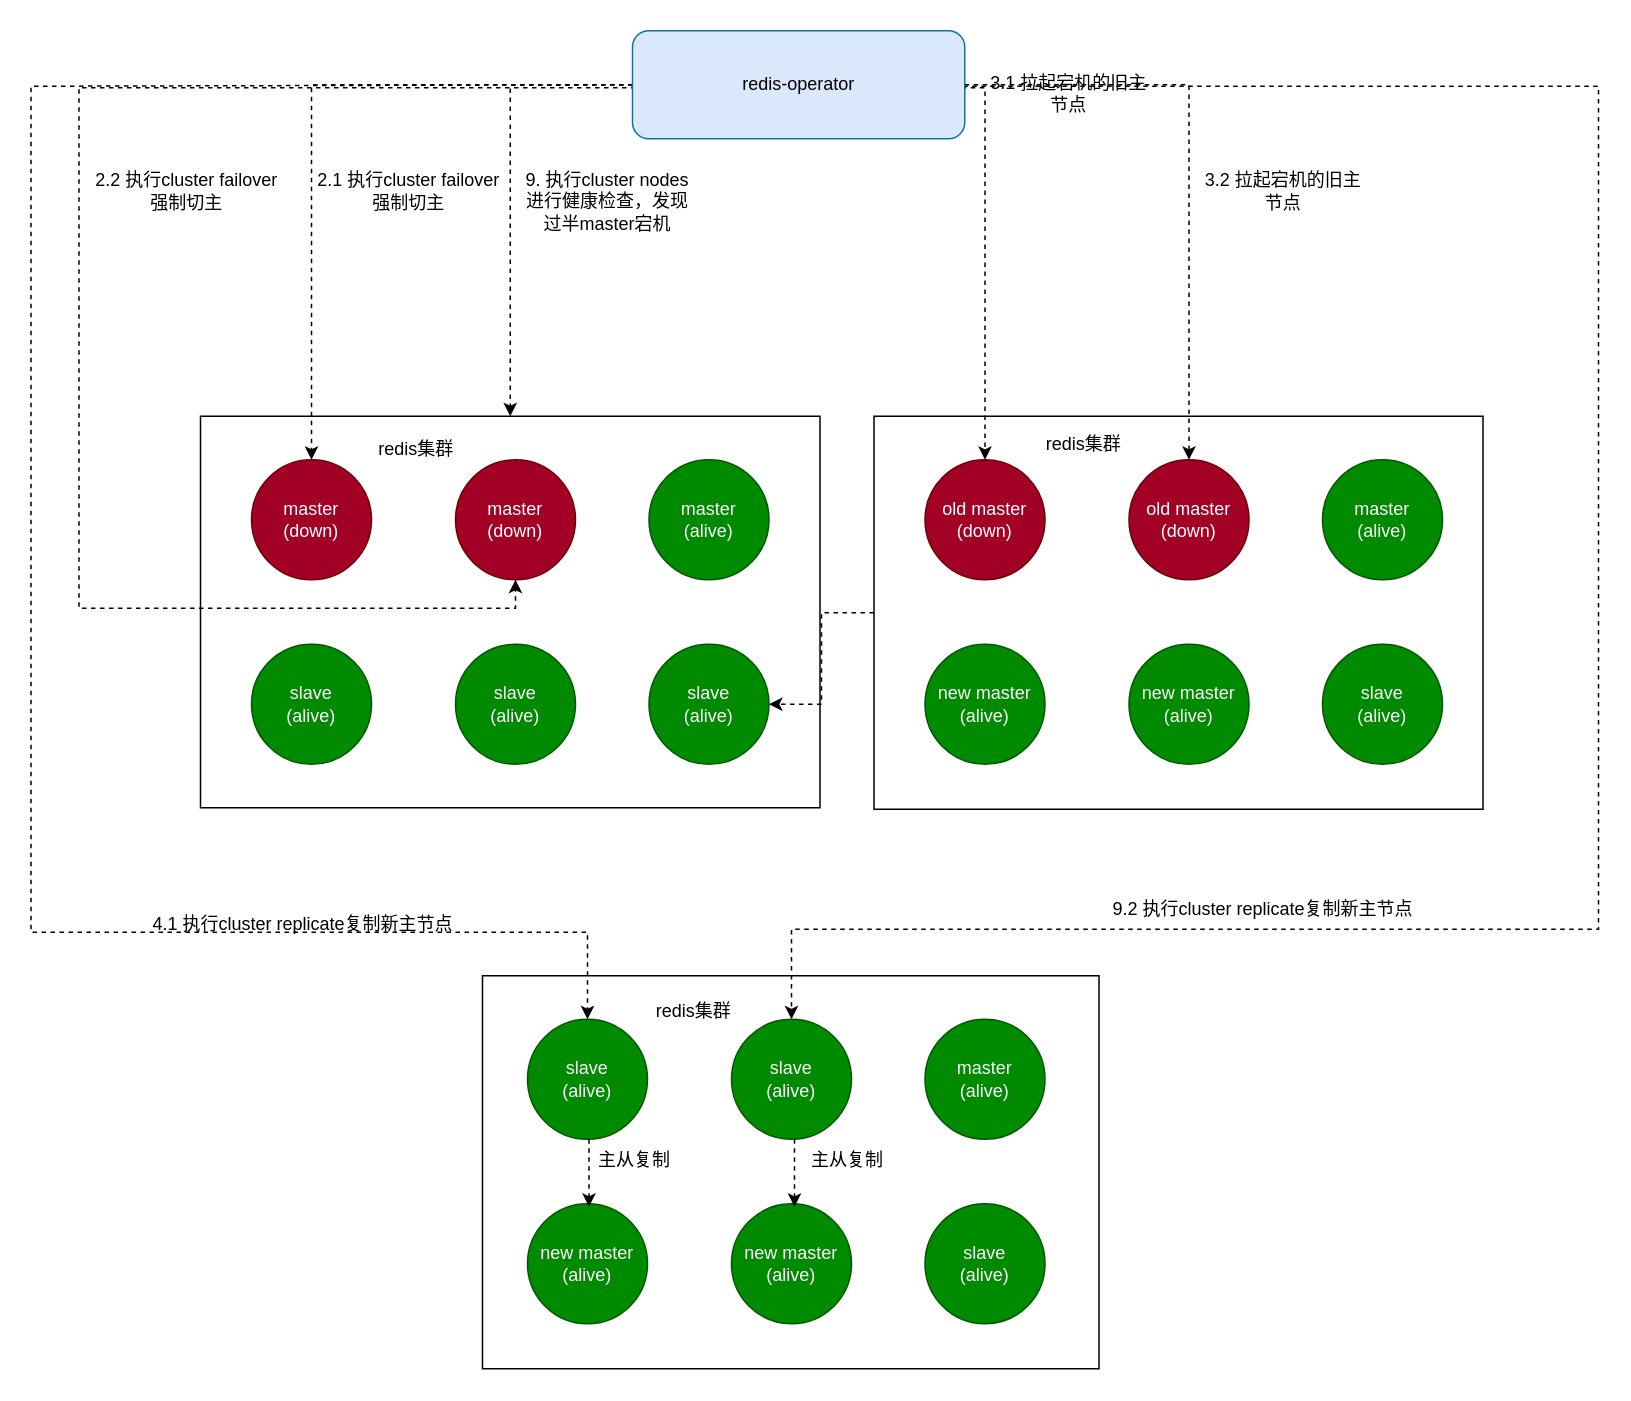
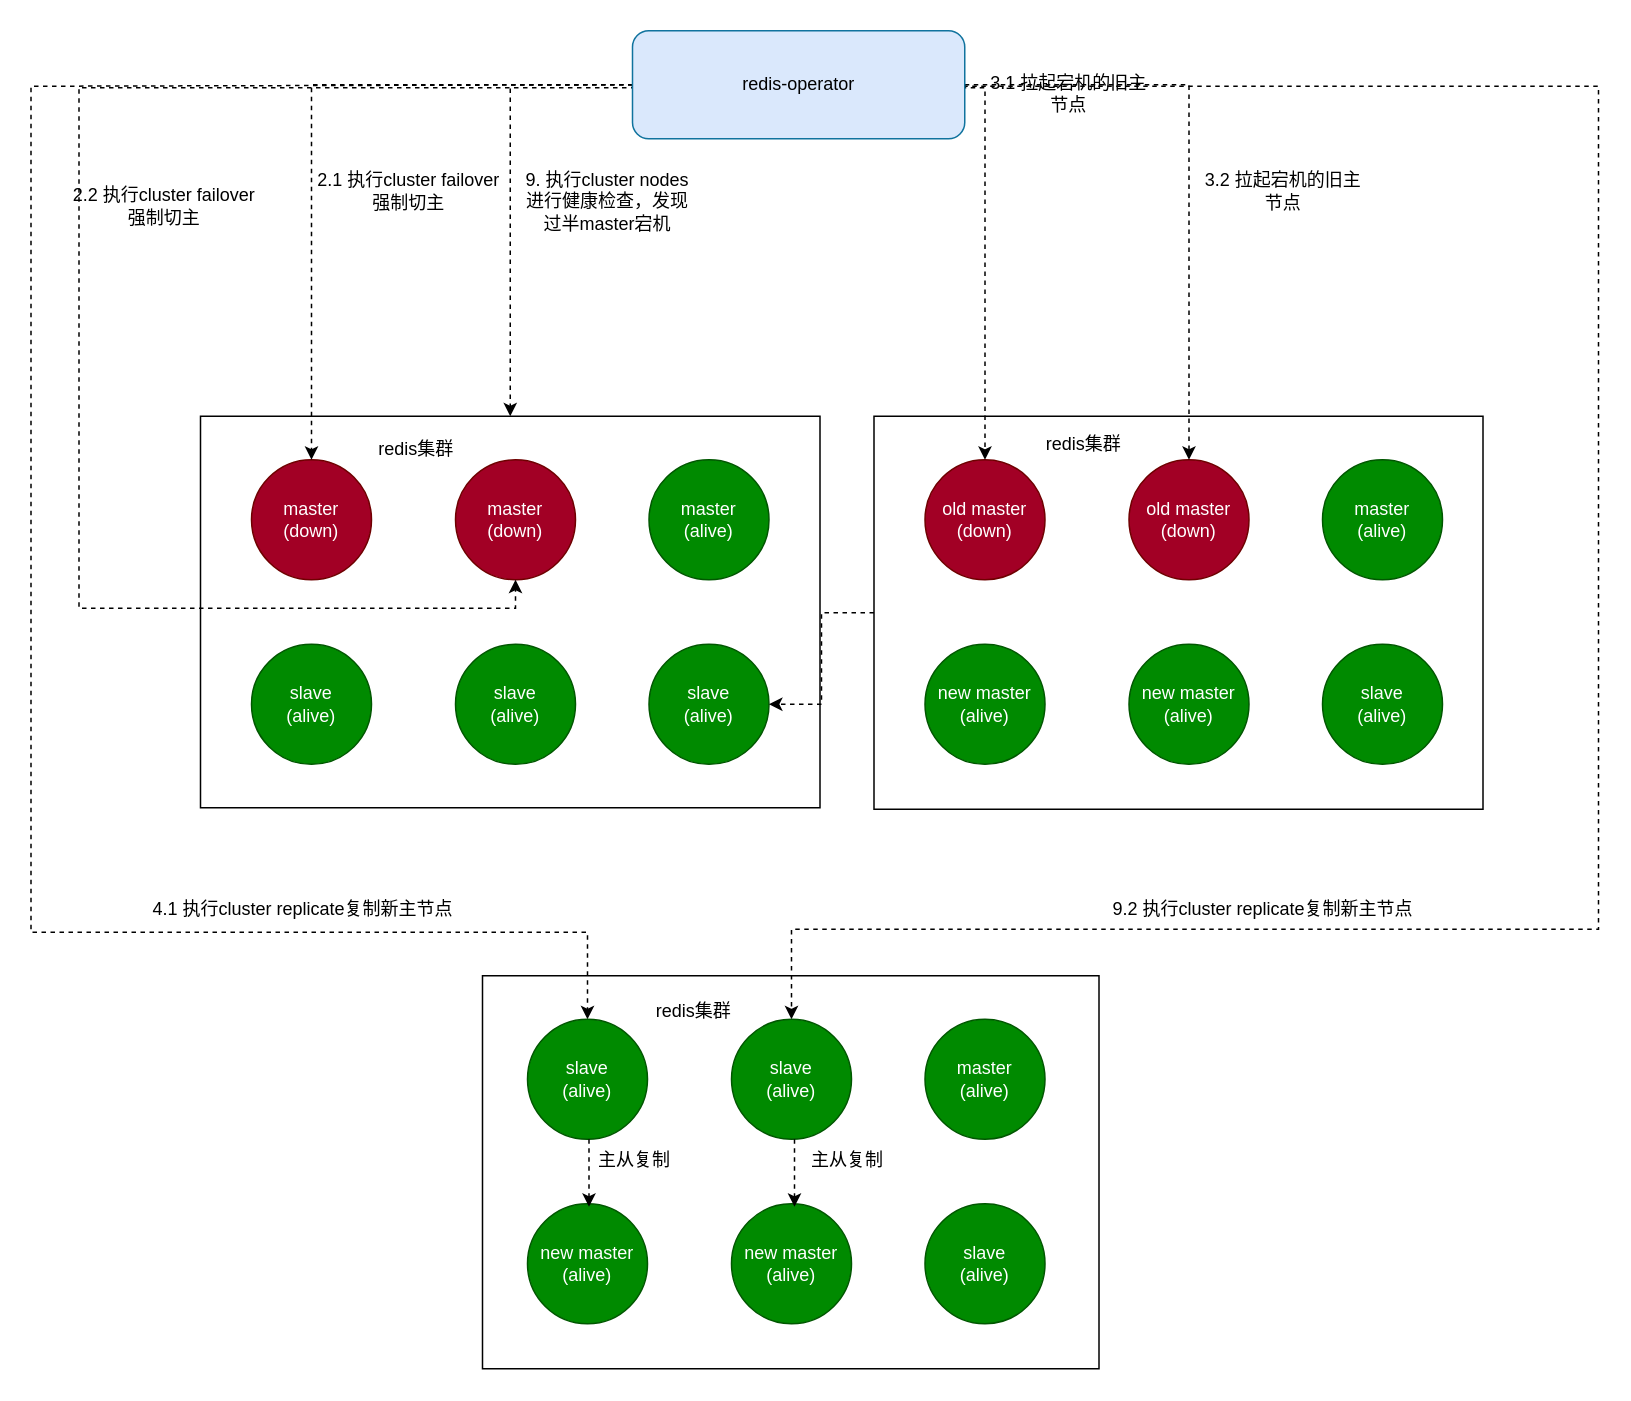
(186, 191) -> (164, 206)
(303, 925) -> (303, 910)
